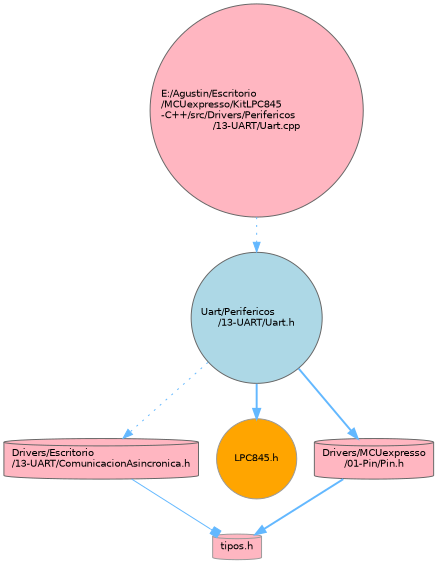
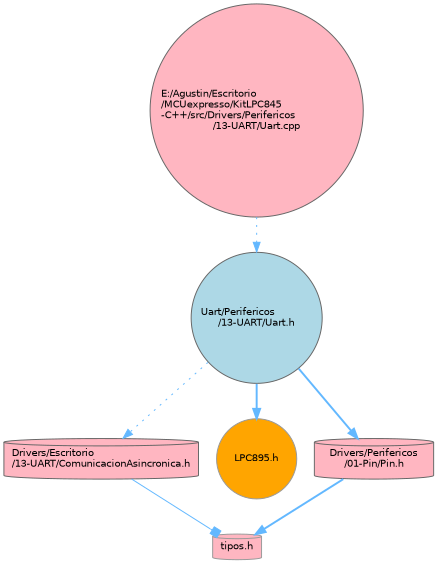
(257, 459) -> (257, 459)
(374, 459) -> (374, 459)
